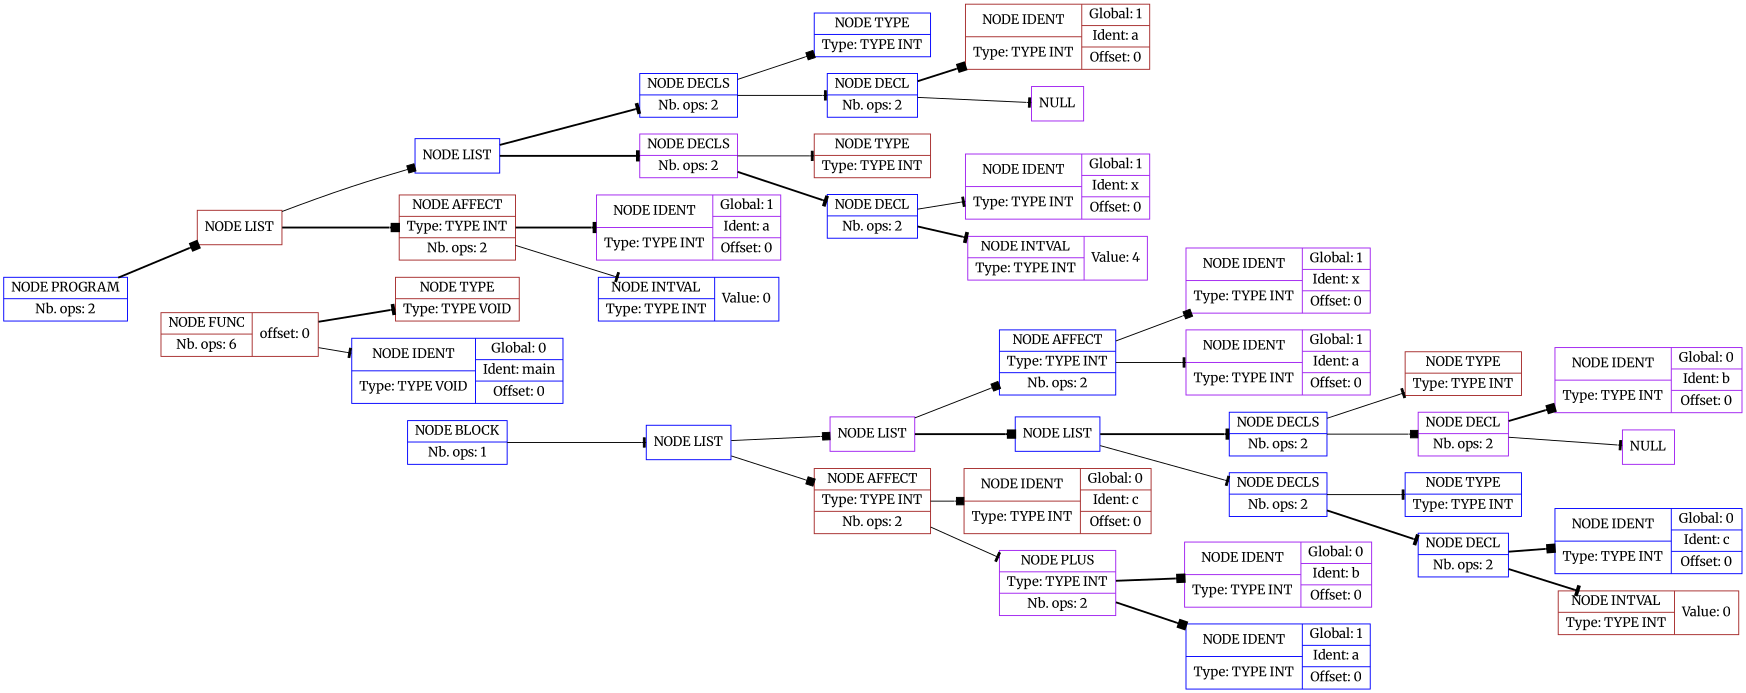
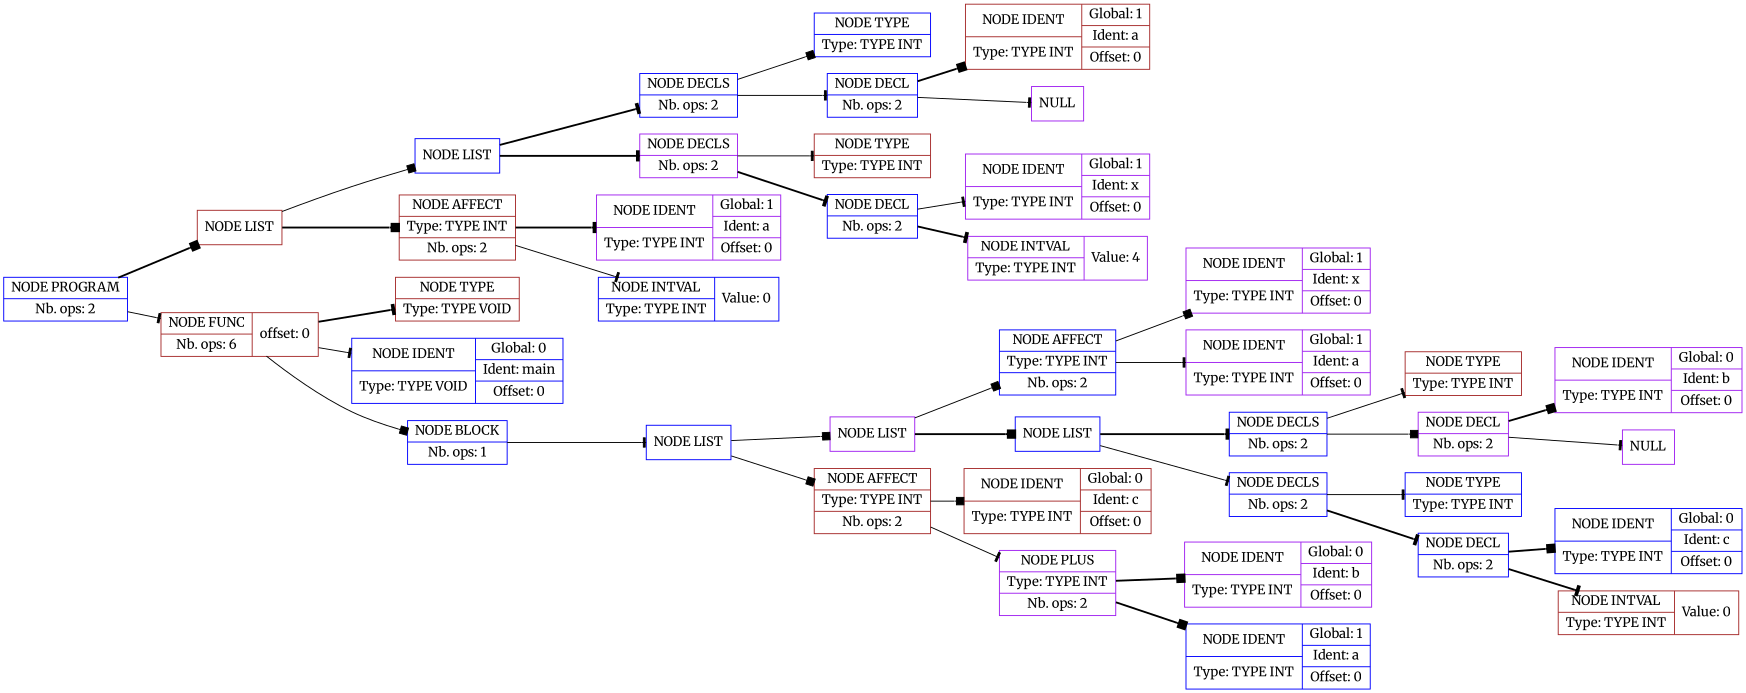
none -> (142, 315)
none -> (329, 399)
